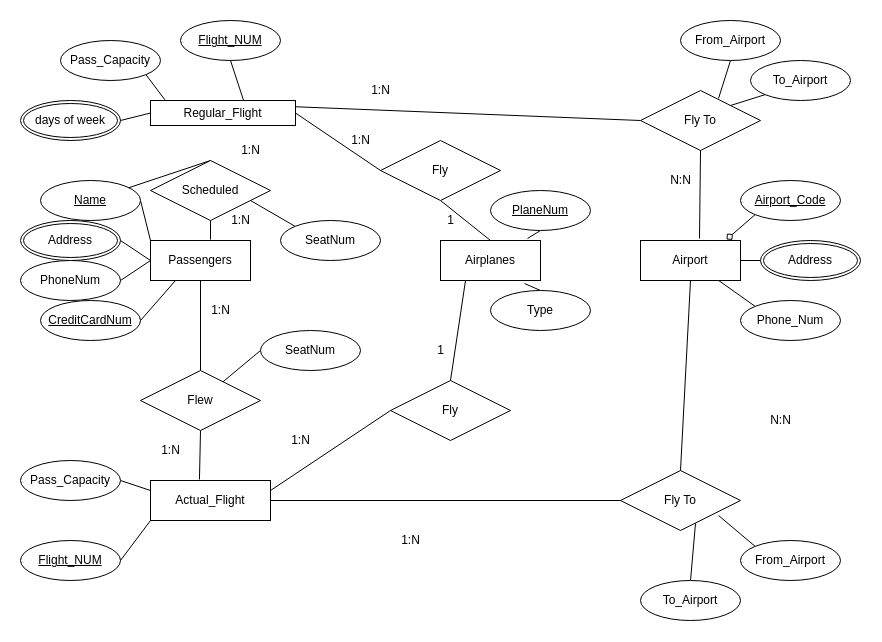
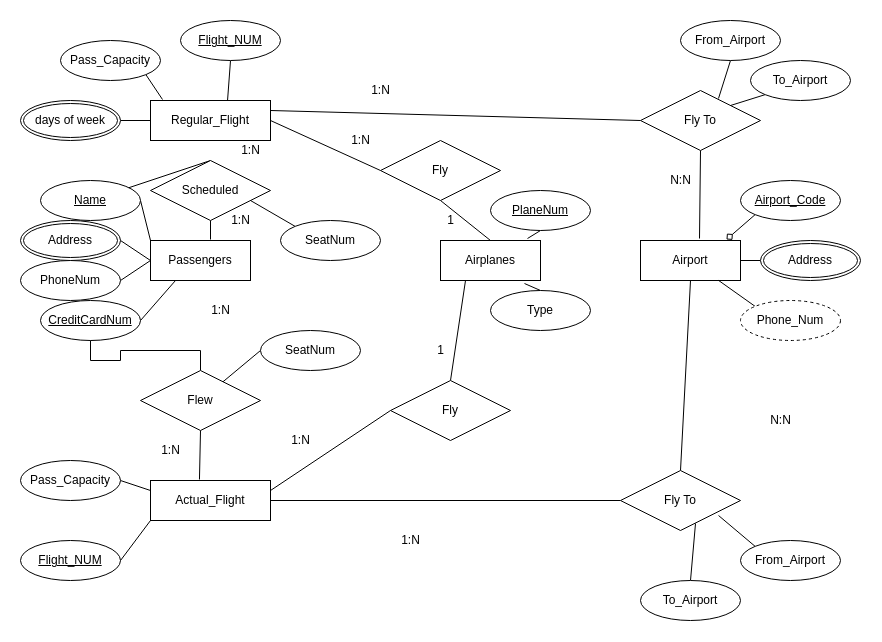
(223, 113) -> (211, 121)
(201, 317) -> (132, 351)
(791, 321) -> (791, 321)
